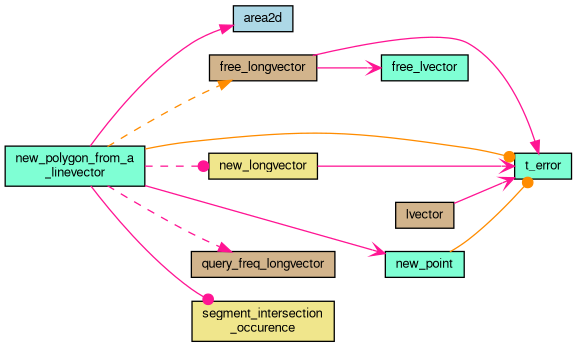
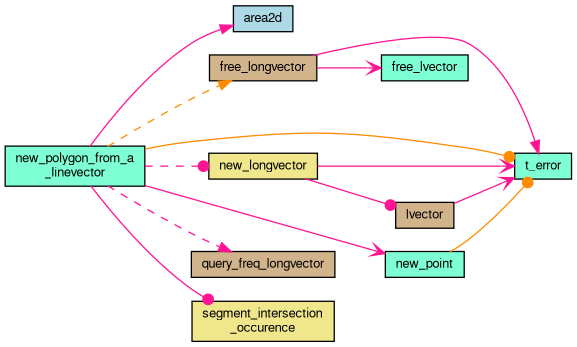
none -> (345, 191)
